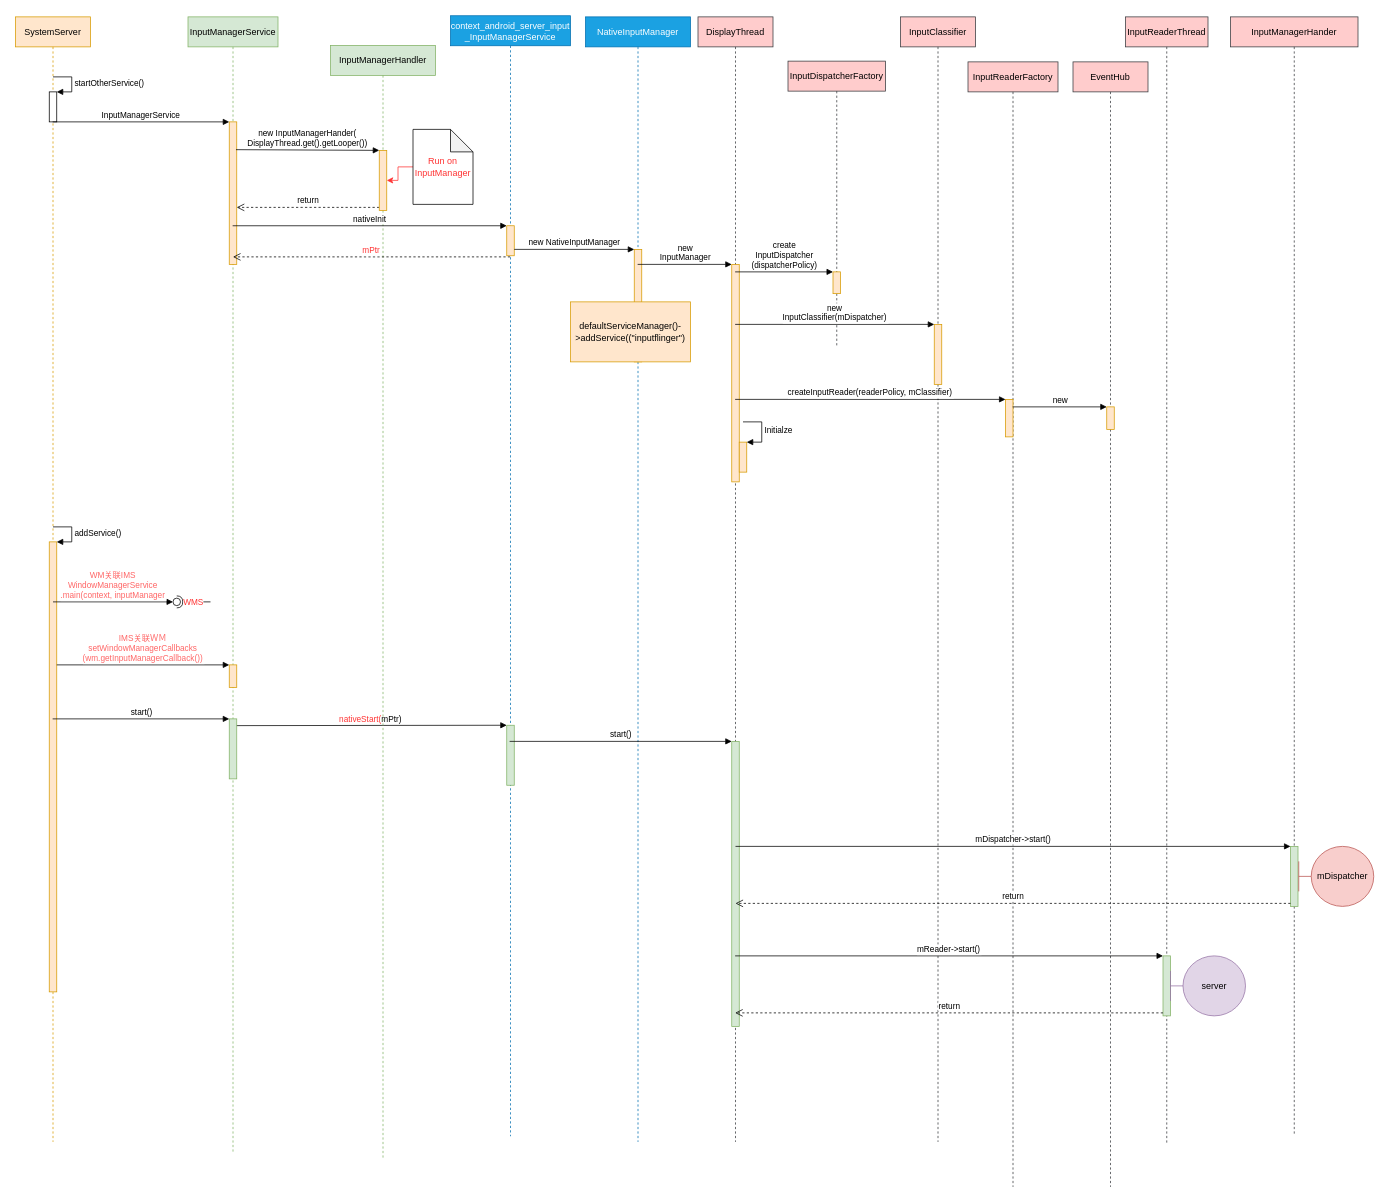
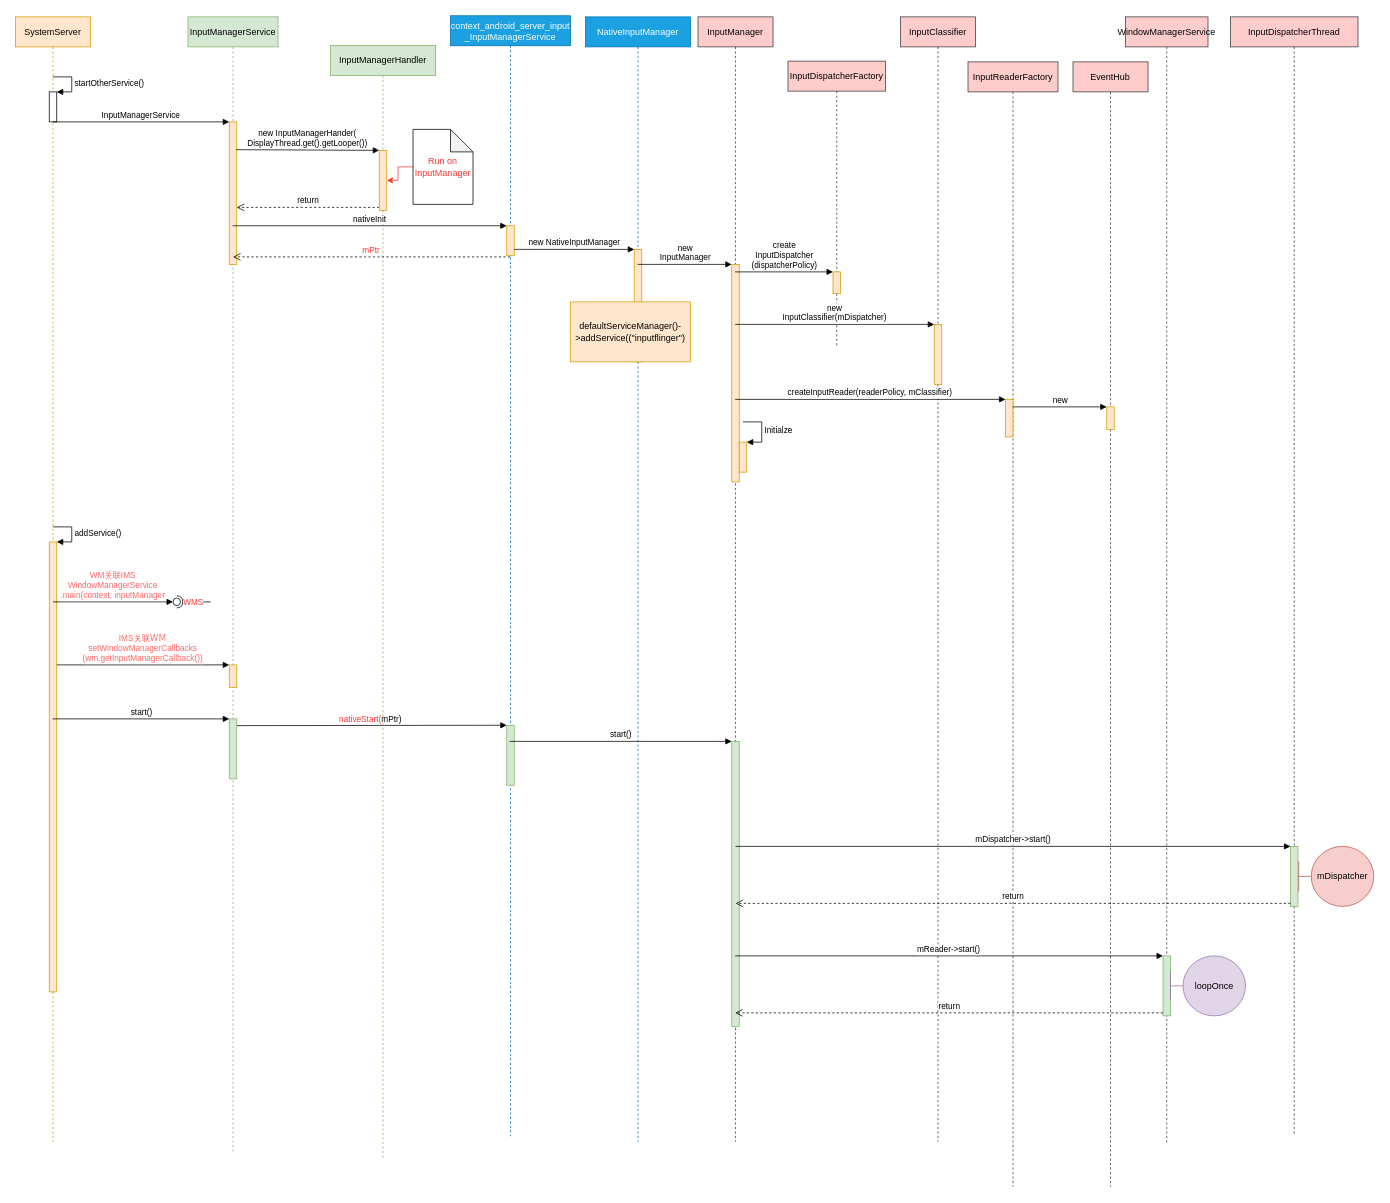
(735, 32) -> (735, 32)
(1167, 32) -> (1167, 32)
(1294, 32) -> (1294, 32)
(1214, 986) -> (1214, 986)
